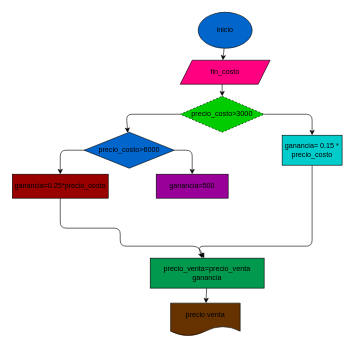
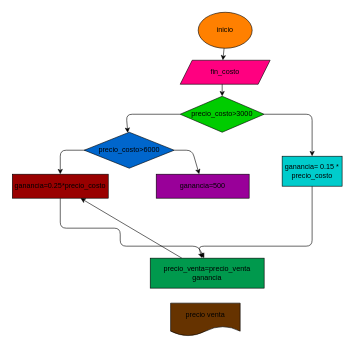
(225, 30) -> (225, 30)
(222, 114) -> (222, 114)
(312, 150) -> (312, 171)
(192, 186) -> (203, 186)
(207, 293) -> (120, 222)
